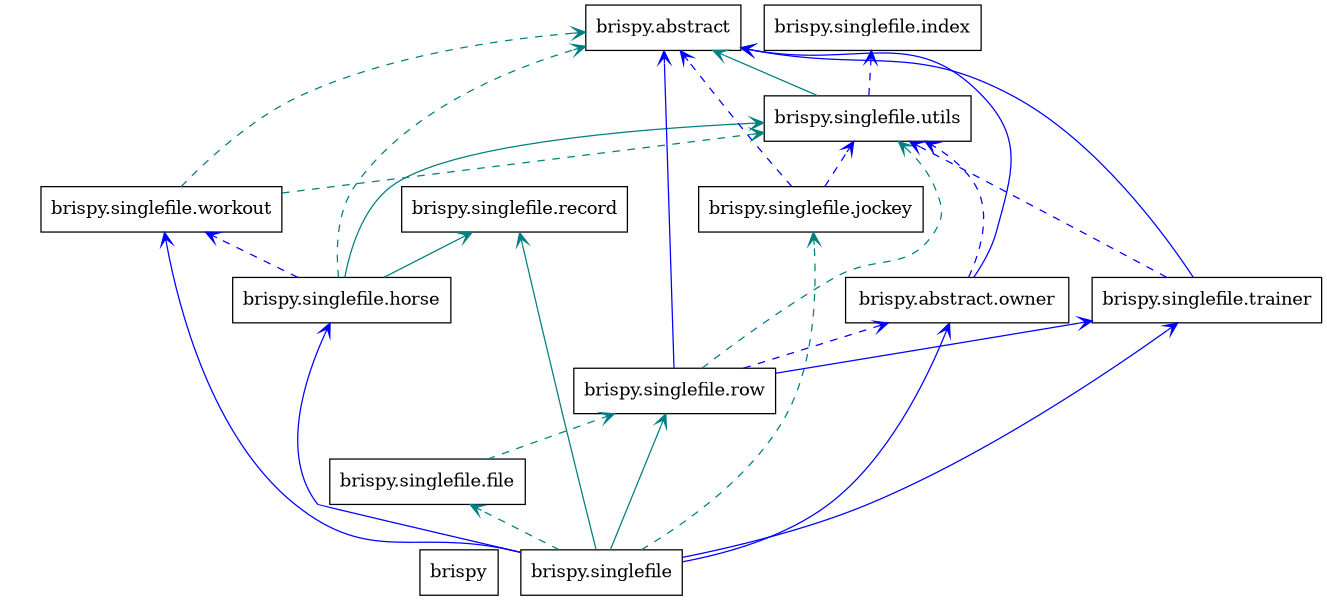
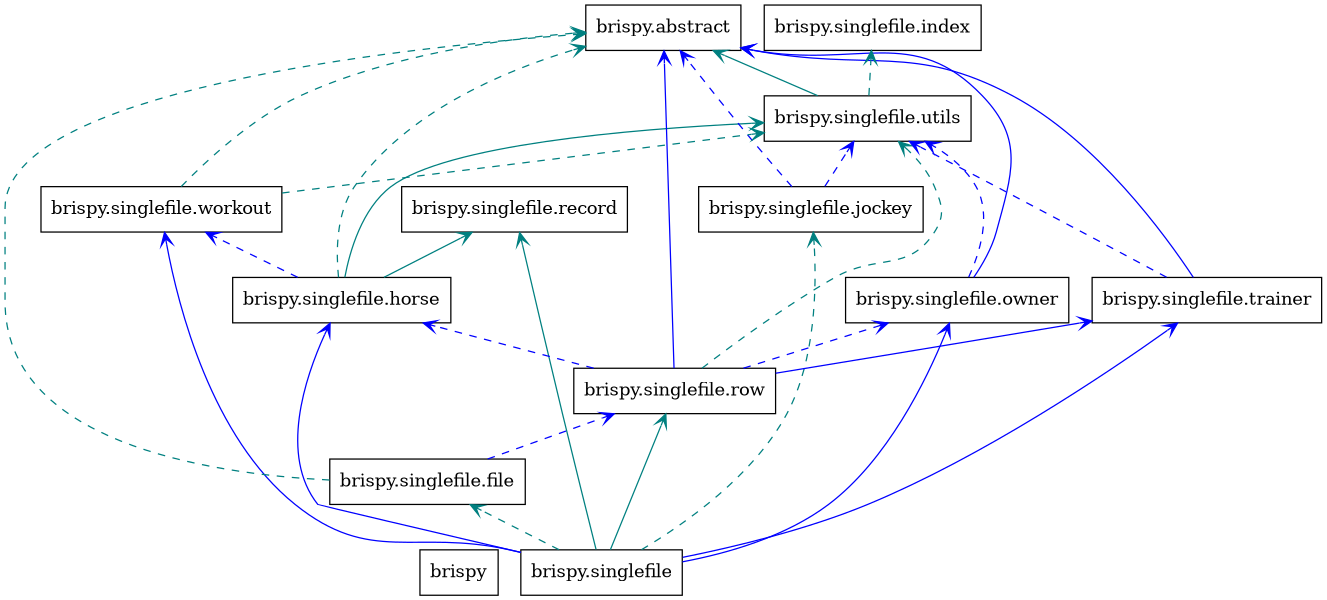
(870, 79) -> (870, 79)
none -> (34, 159)
(957, 300) -> (957, 300)
none -> (515, 347)
(545, 439) -> (545, 439)
